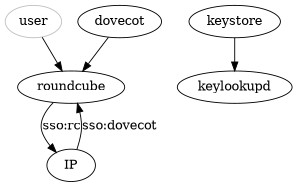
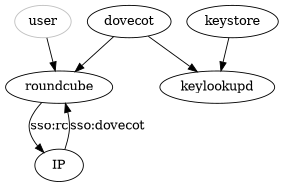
none -> (169, 51)
